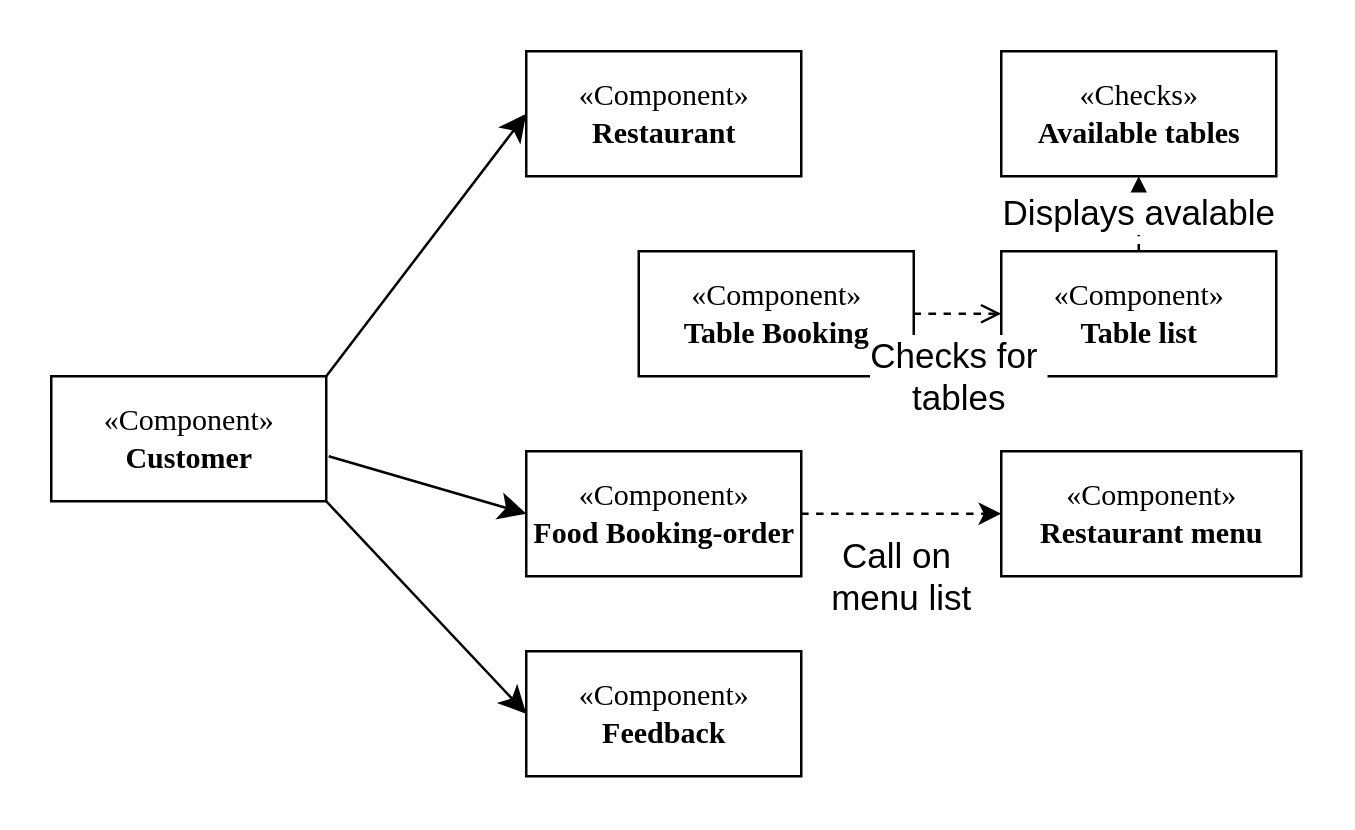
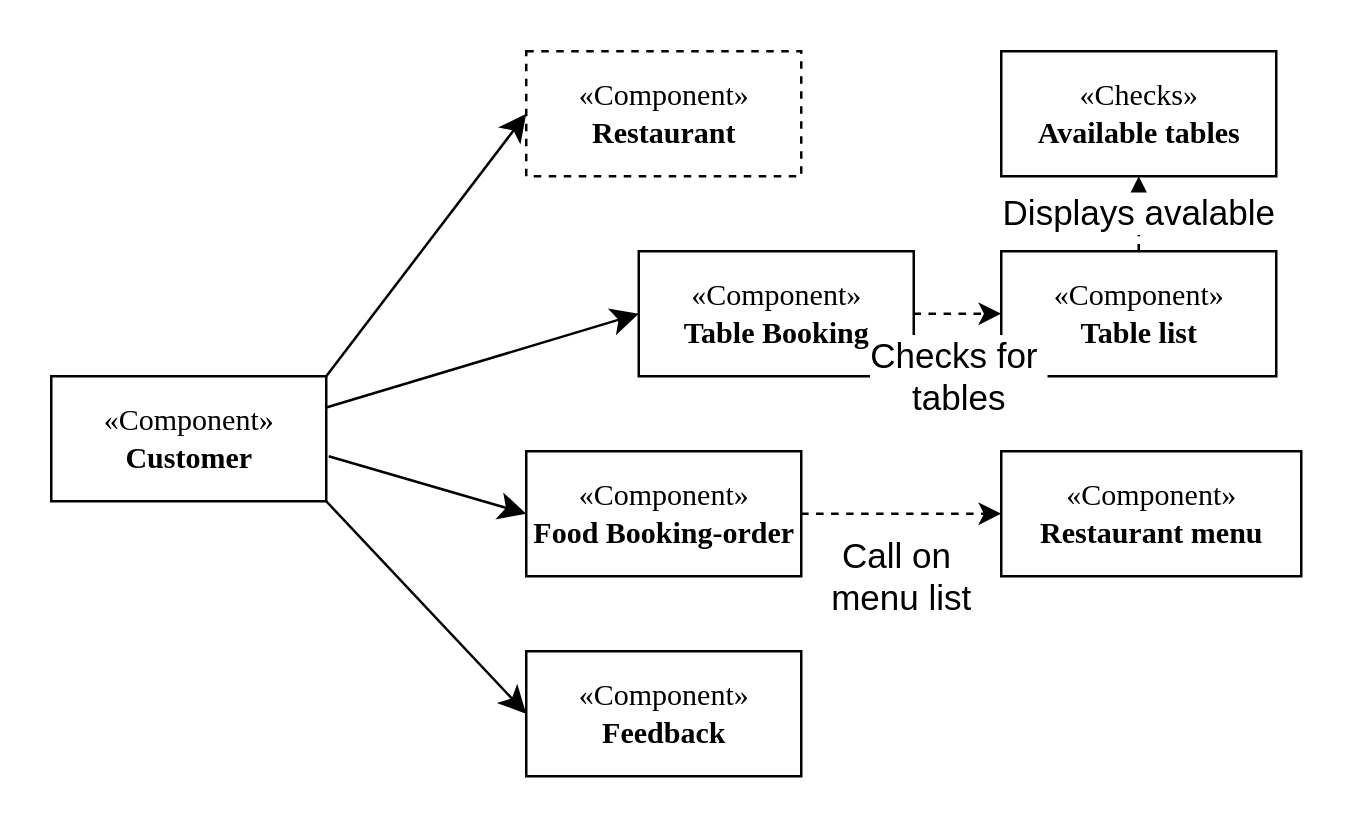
(664, 114) -> (664, 114)
(986, 314) -> (983, 314)
none -> (474, 363)
